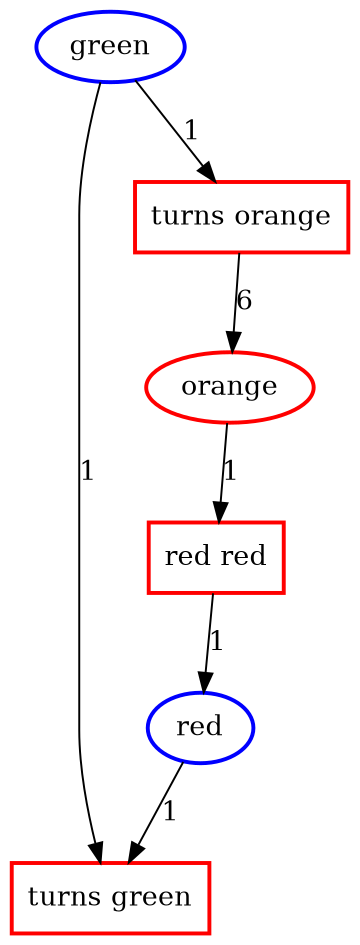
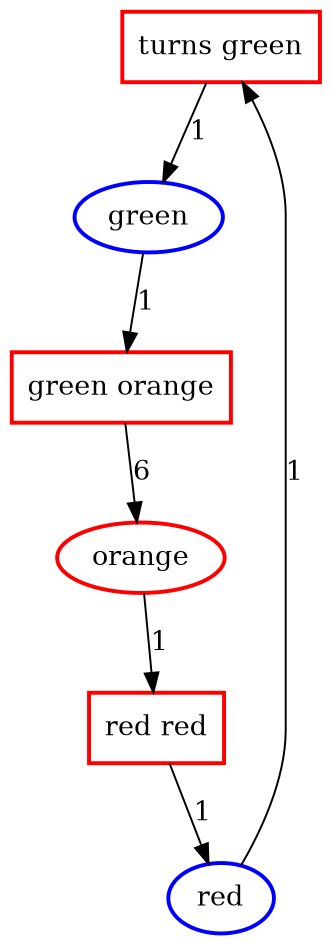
(242, 217) -> (121, 387)
(79, 462) -> (189, 123)
